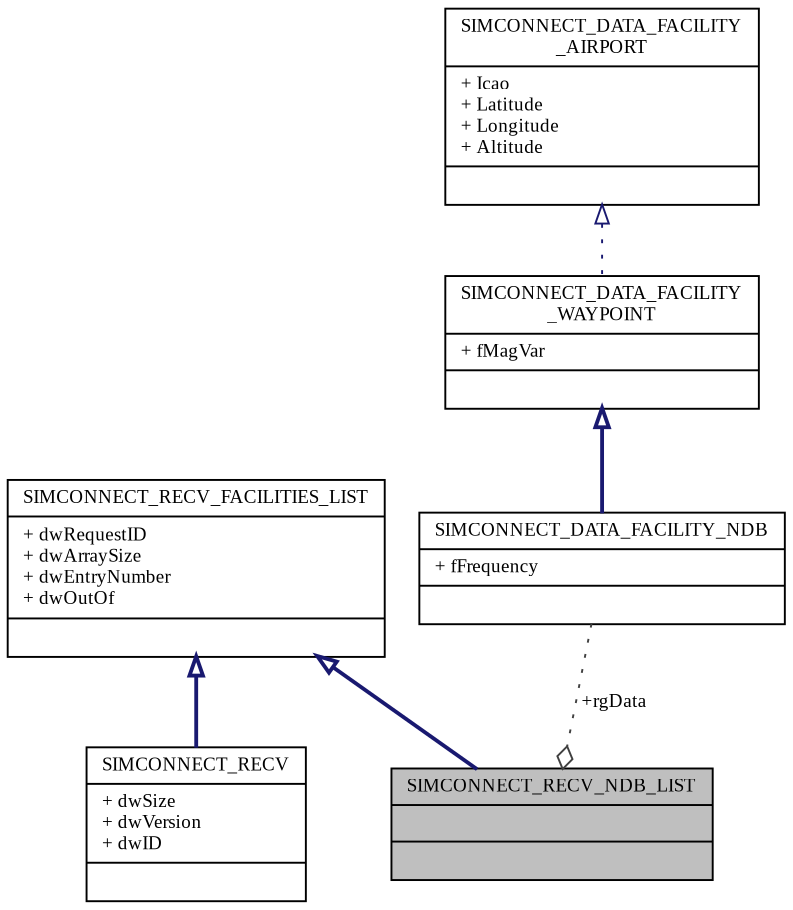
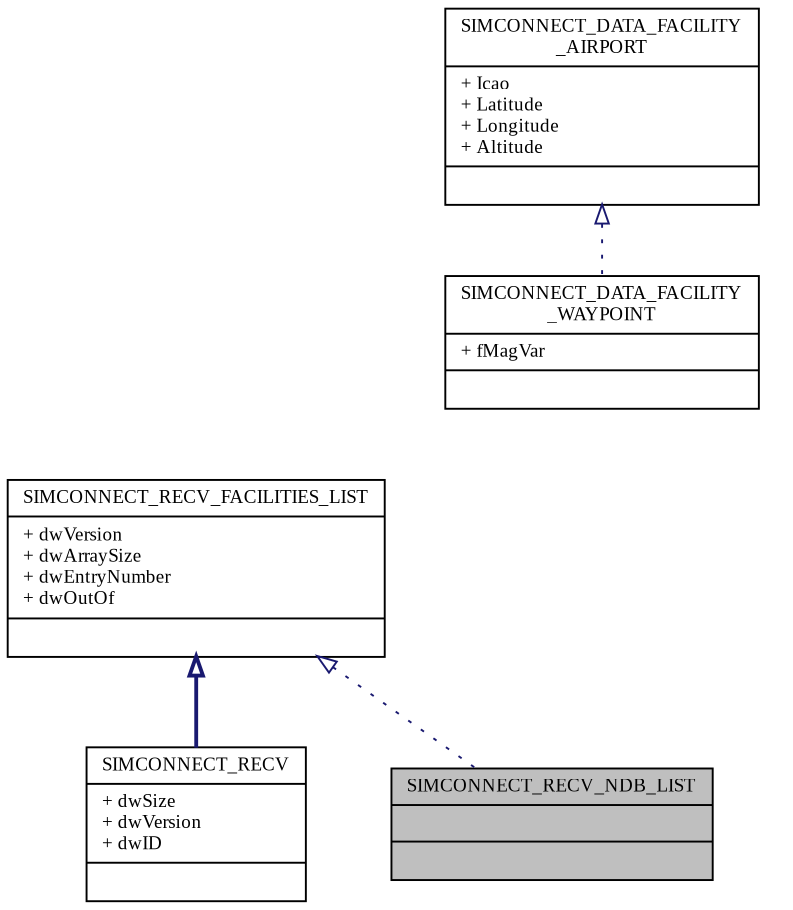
(86, 535) -> (73, 535)
(602, 568) -> none
(405, 718) -> (405, 718)
